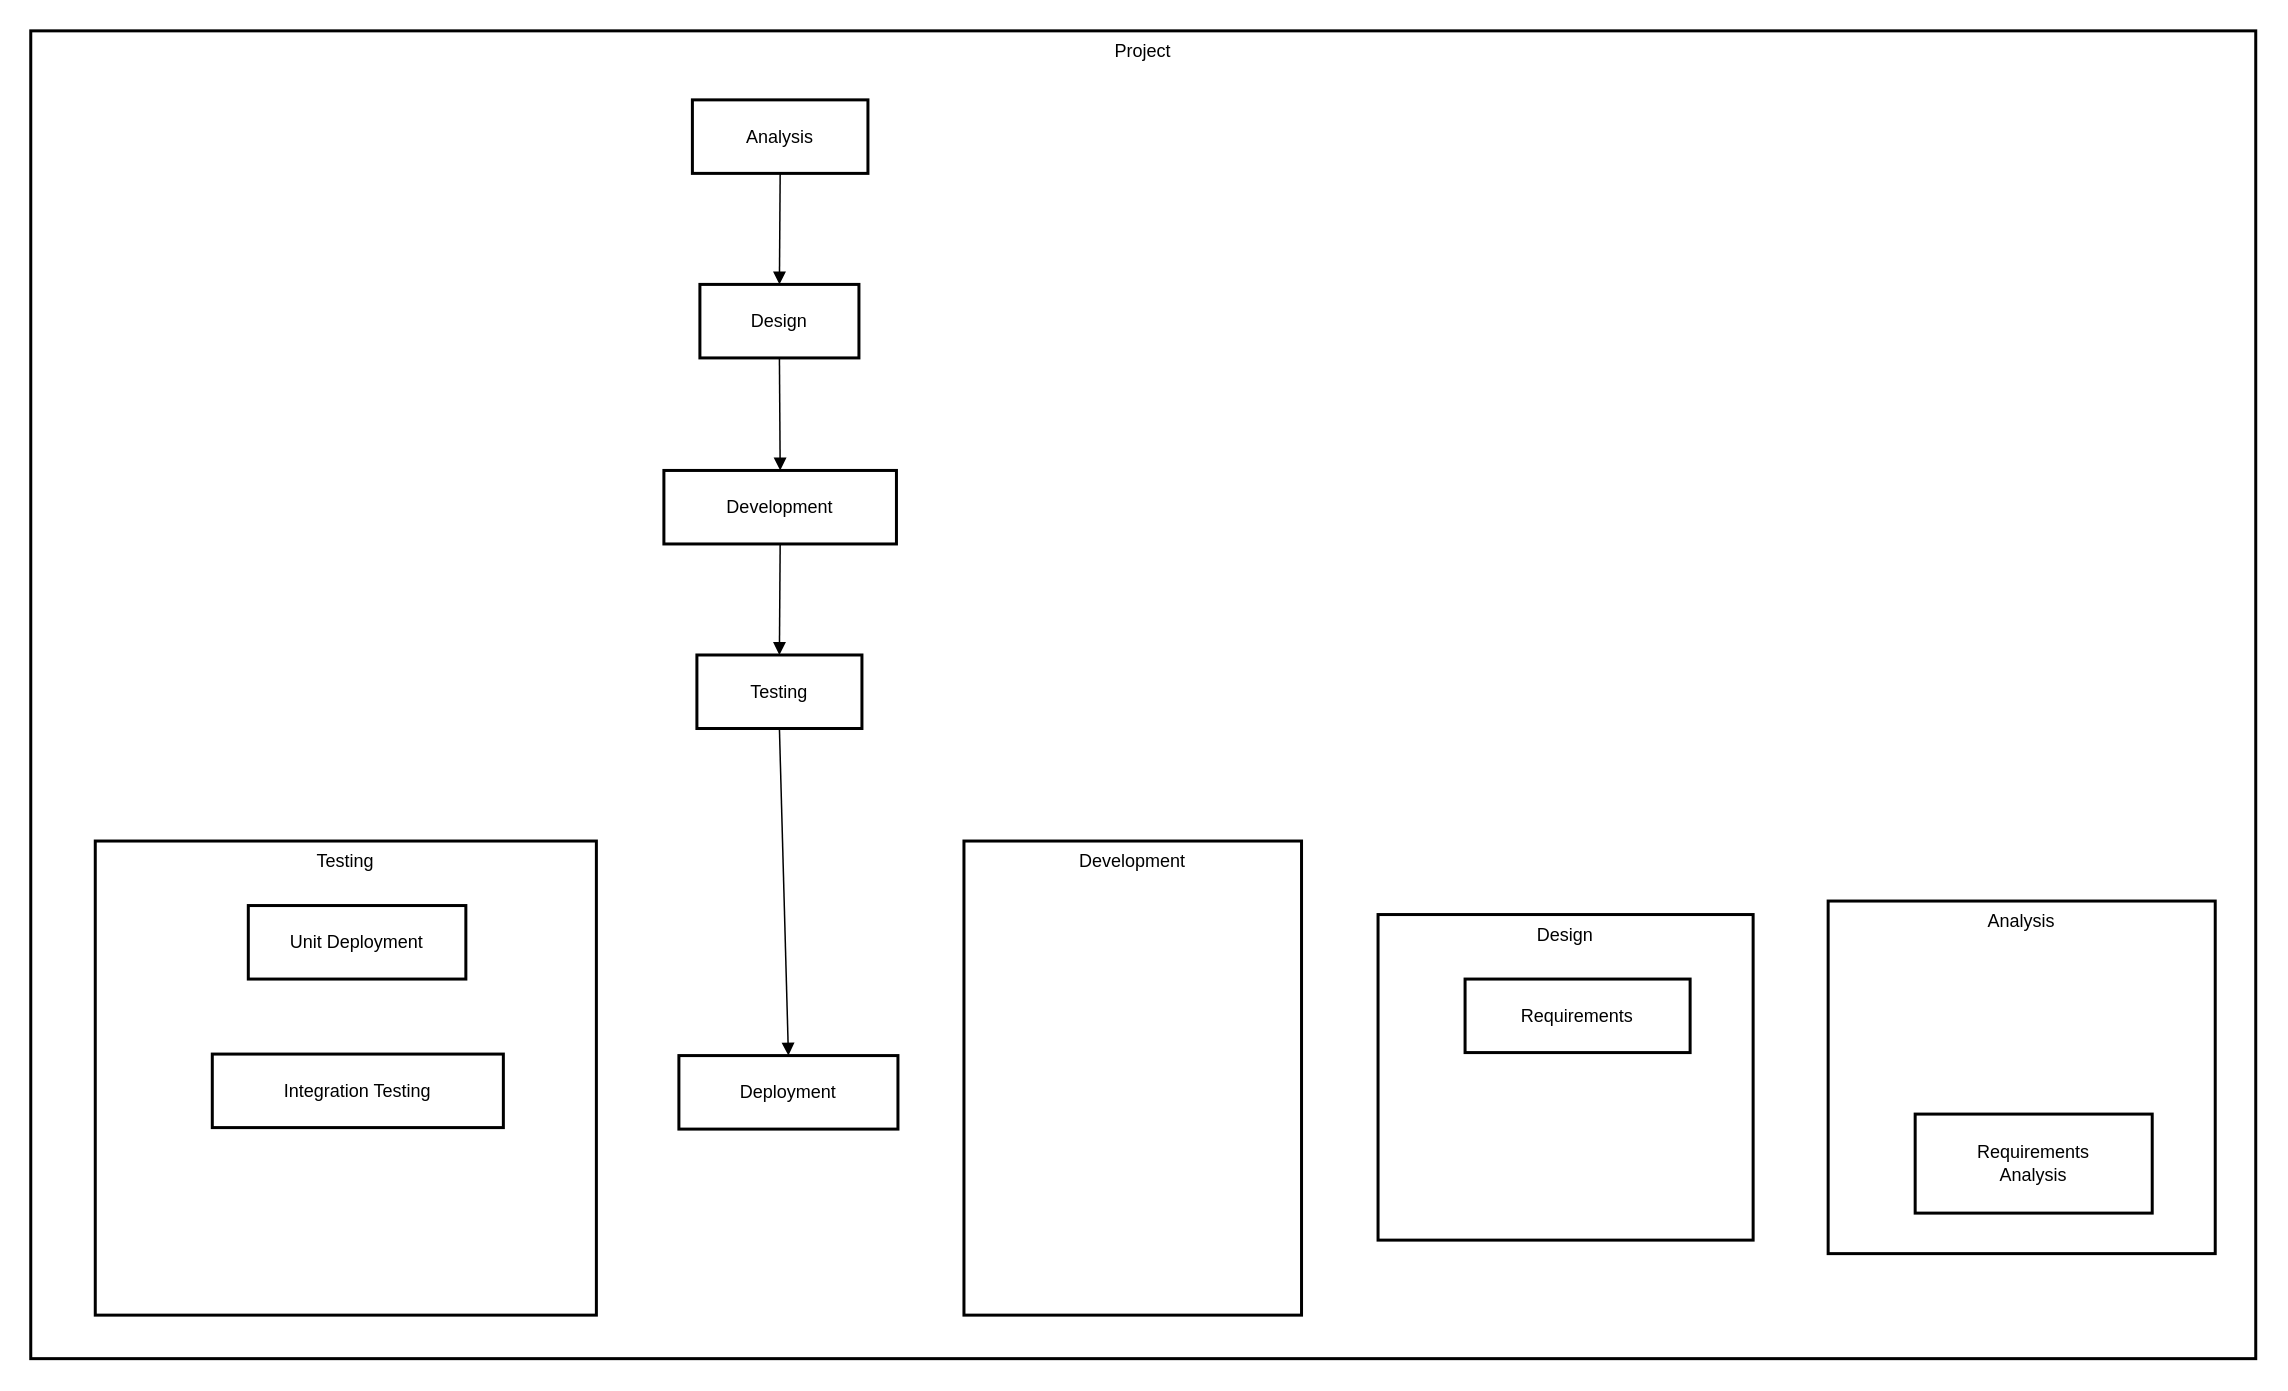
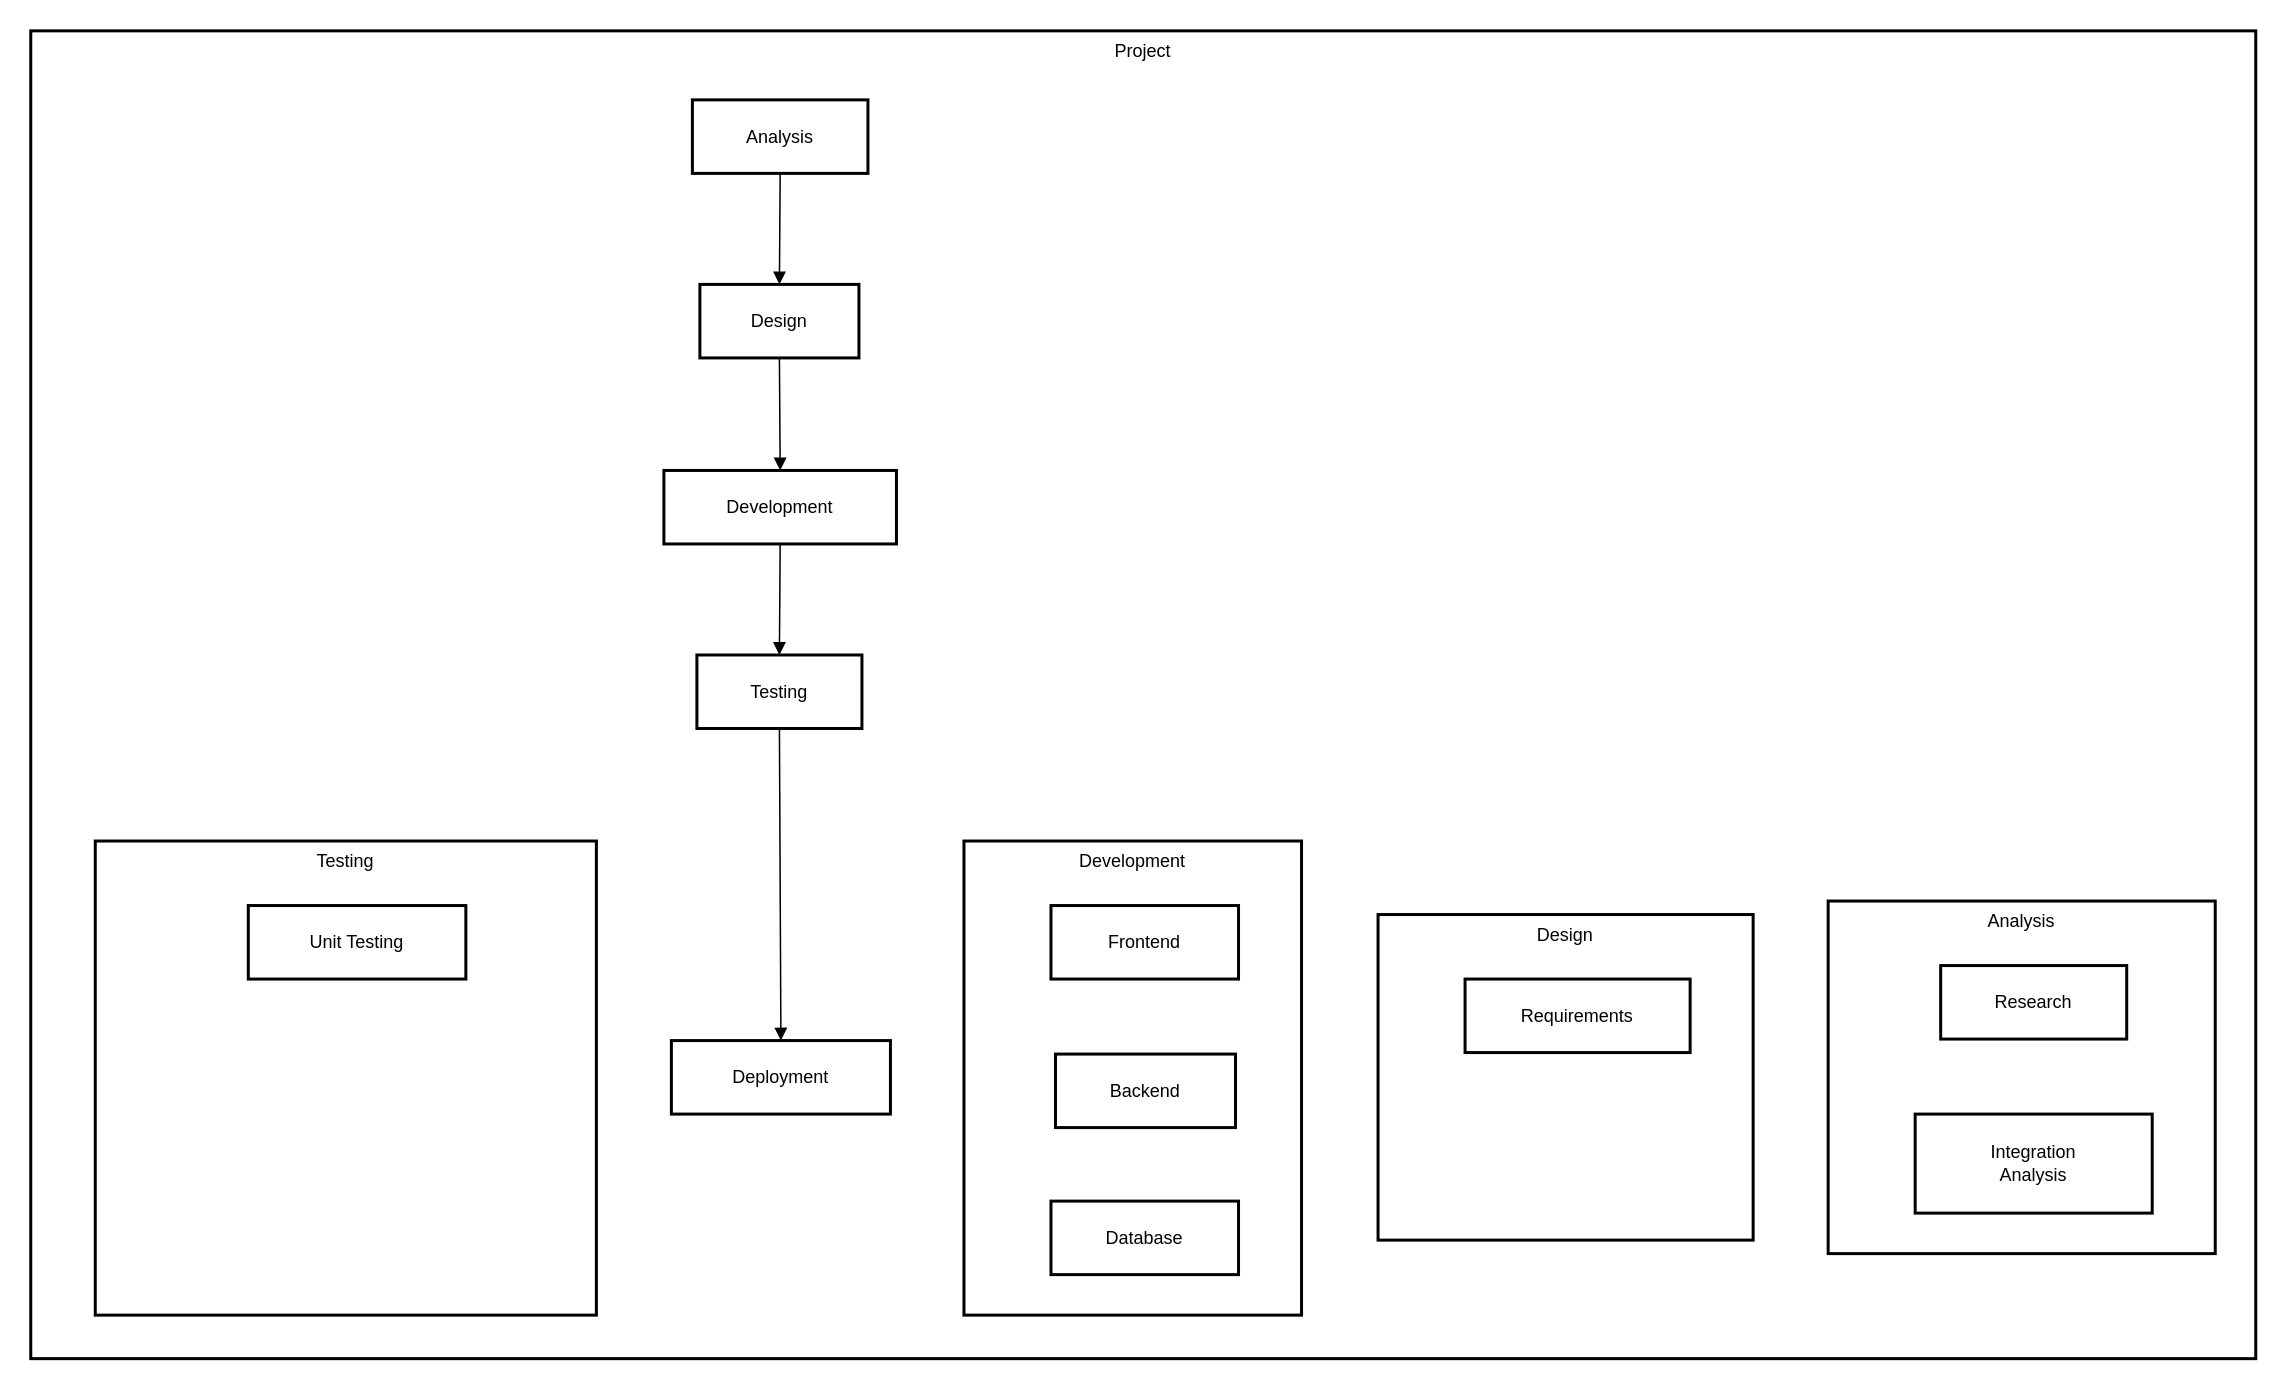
none -> (1145, 942)
(357, 943) -> (357, 943)
none -> (2033, 1002)
(358, 1091) -> none
none -> (1145, 1091)
(788, 1092) -> (781, 1077)
(2033, 1163) -> (2033, 1163)
none -> (1145, 1238)
